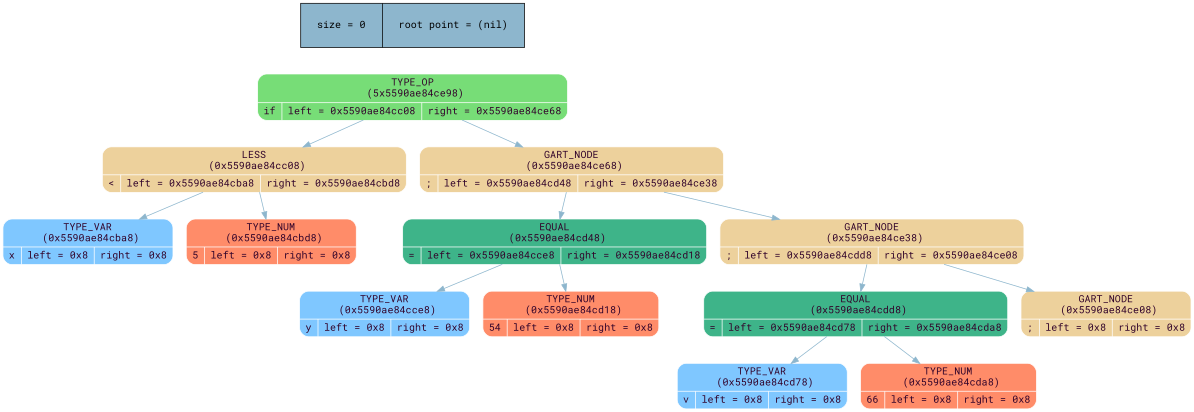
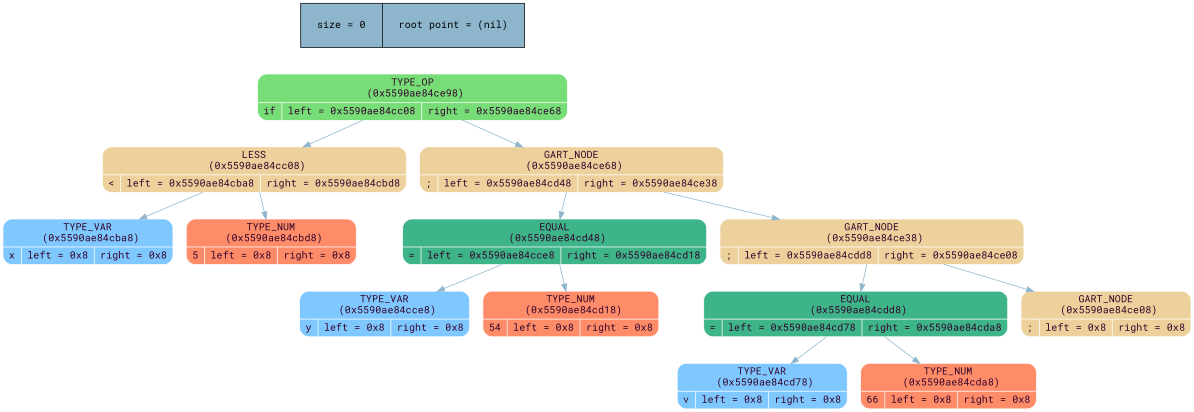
(413, 93) -> (413, 93)
